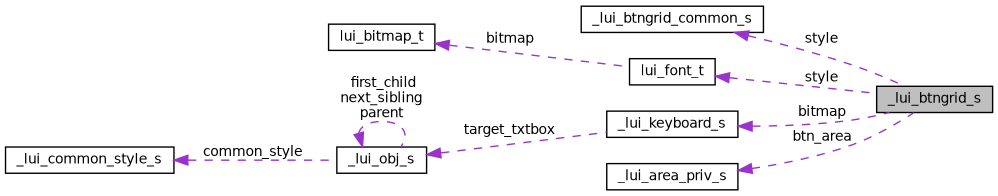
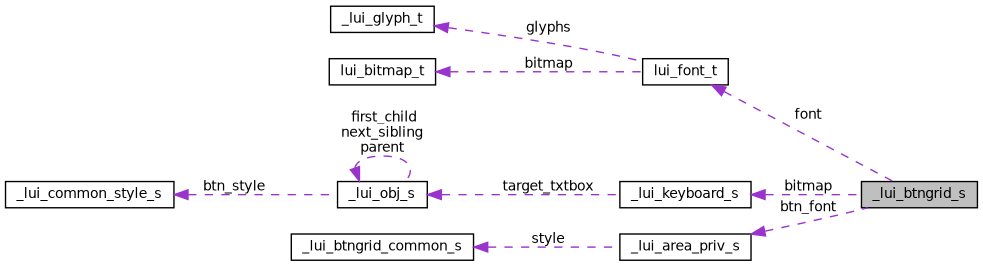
none -> (382, 19)
(828, 57) -> (554, 247)
(820, 78) -> (806, 115)
(820, 137) -> (806, 208)
(251, 153) -> (233, 187)
